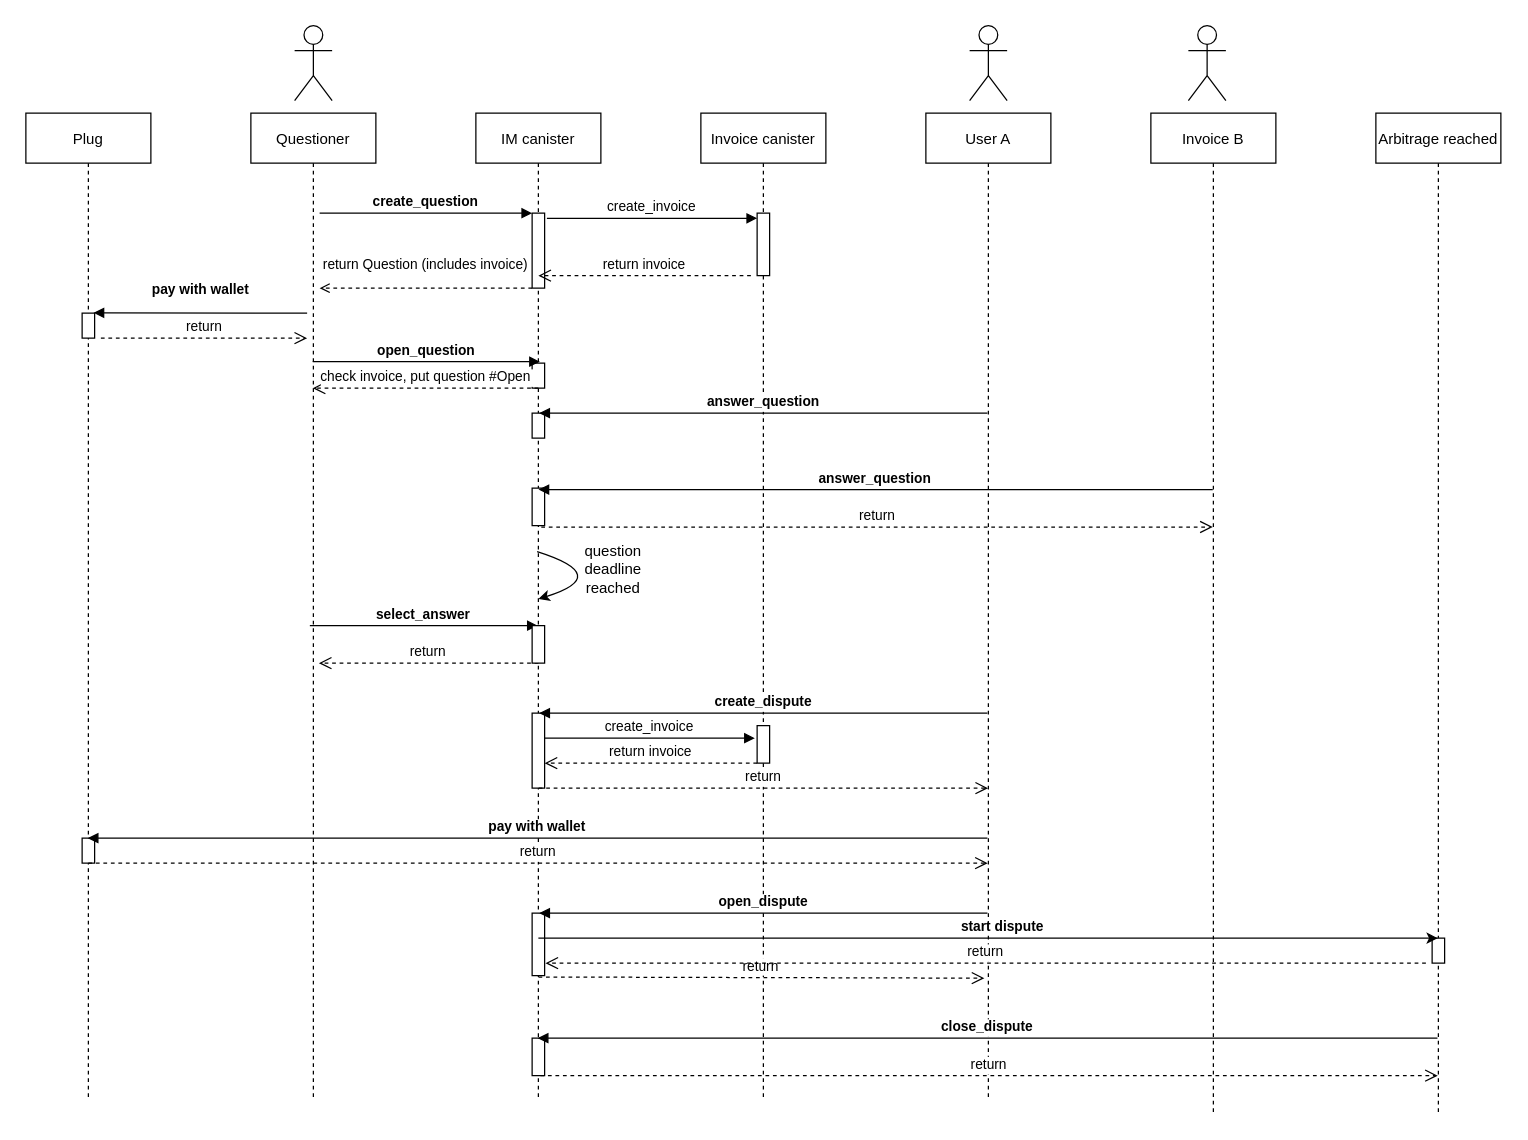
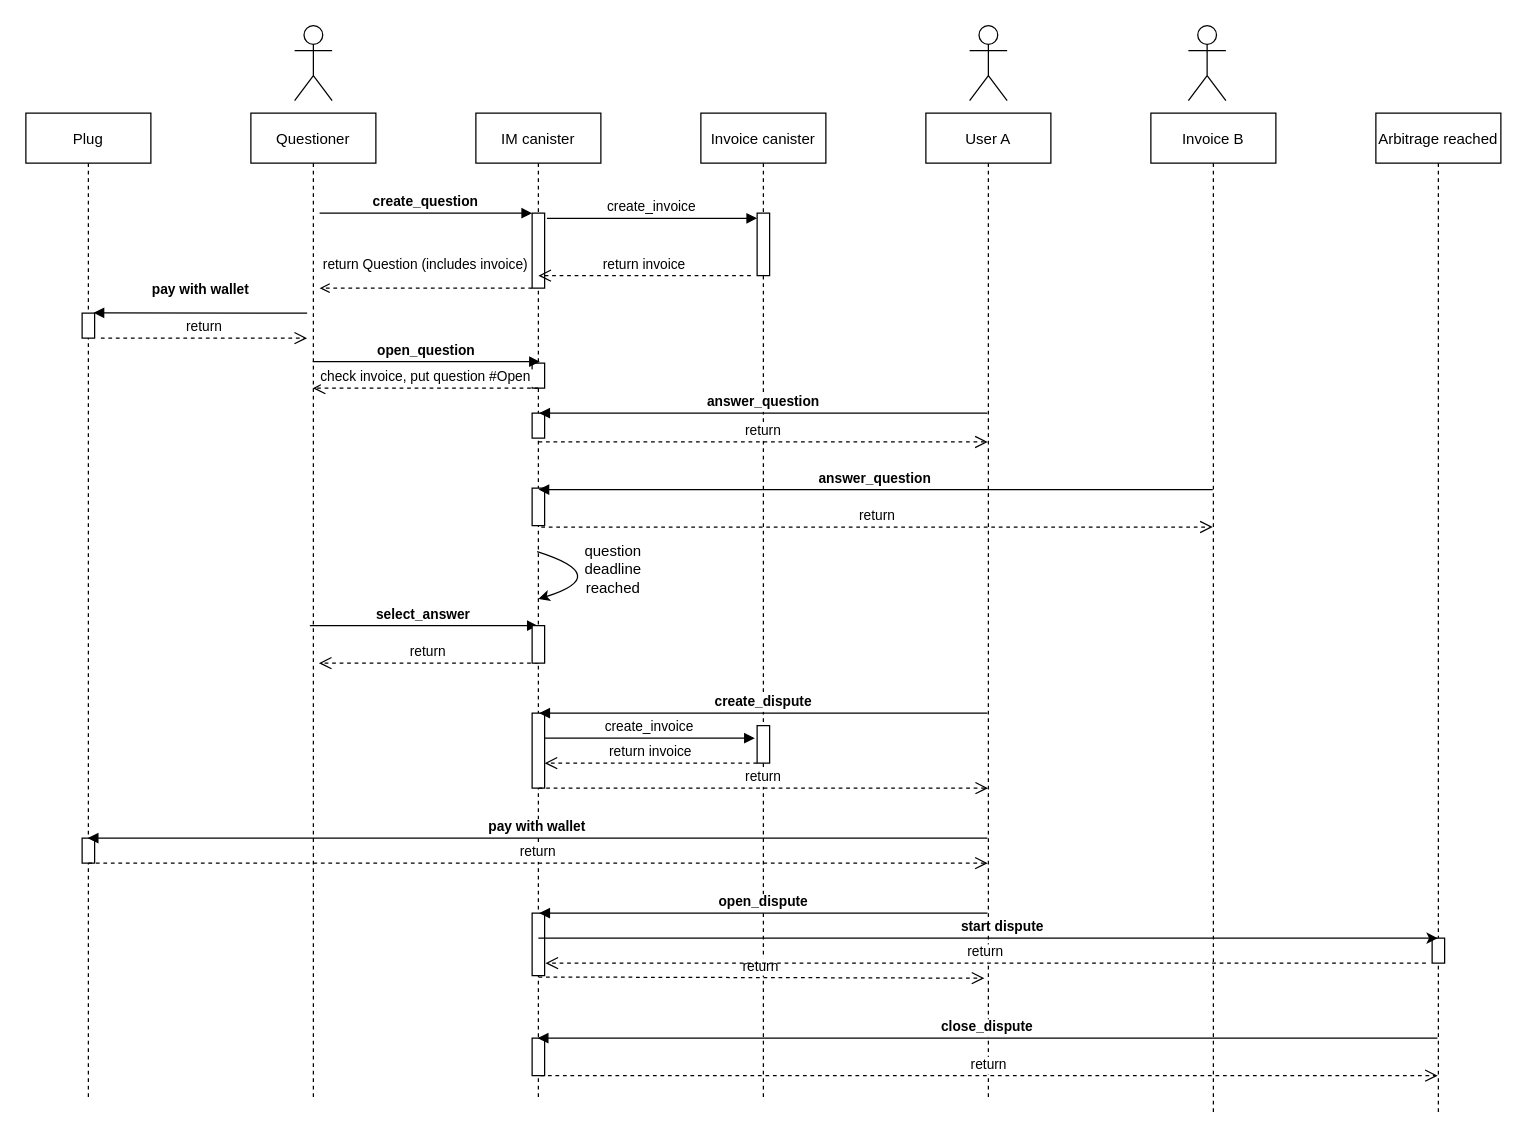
none -> (761, 442)
